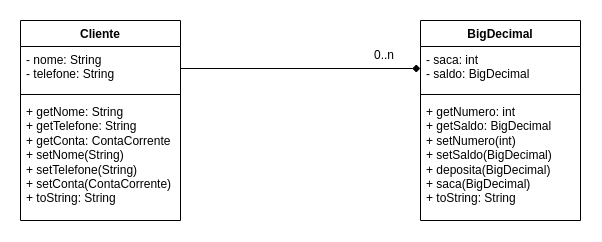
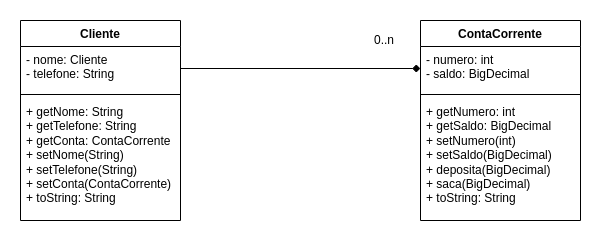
(501, 35) -> (501, 35)
(385, 56) -> (385, 41)
(79, 68) -> (79, 68)
(479, 68) -> (479, 68)
